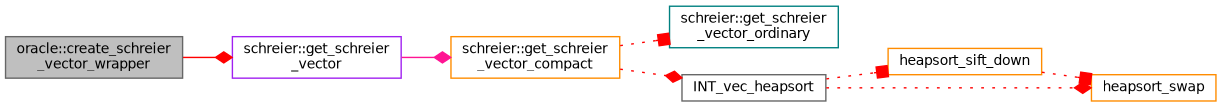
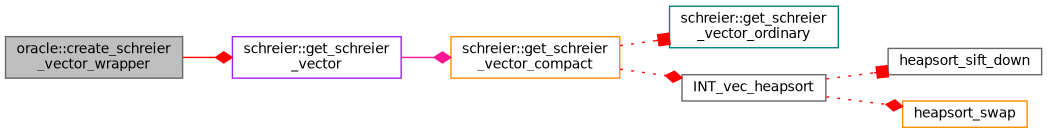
(965, 62) -> (965, 62)
(1060, 75) -> none
